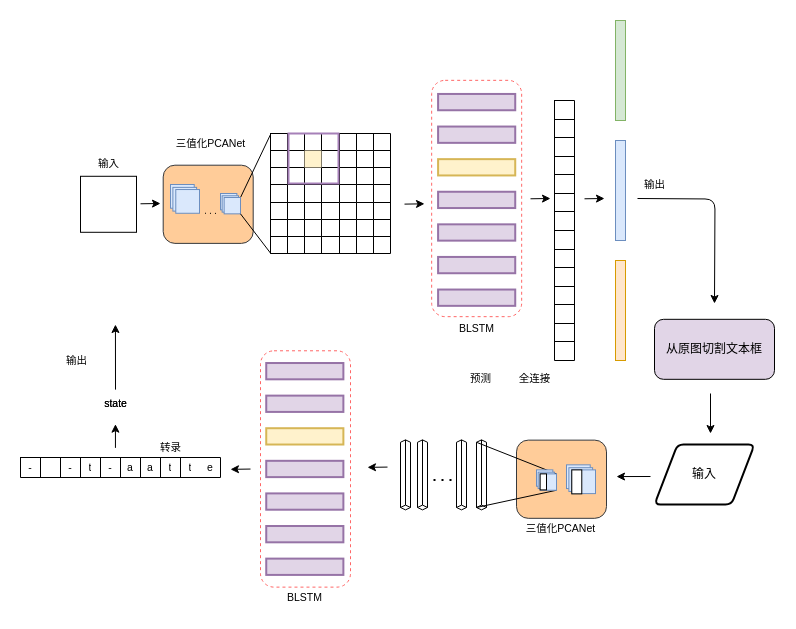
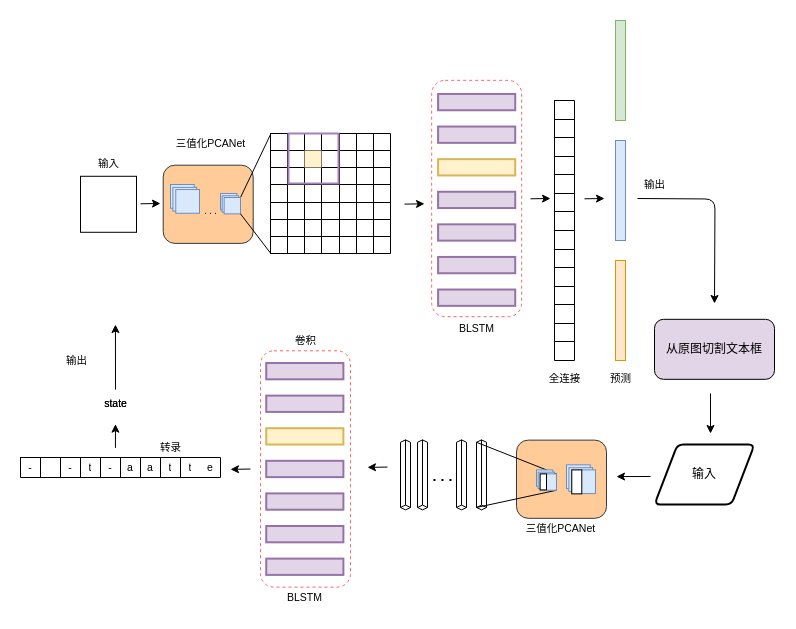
none -> (306, 341)
(481, 379) -> (621, 379)
(535, 379) -> (565, 379)
